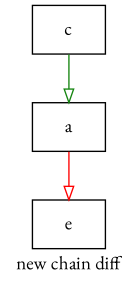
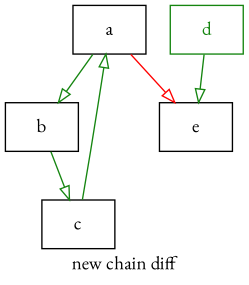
none -> (207, 30)
none -> (42, 127)
